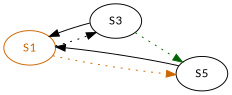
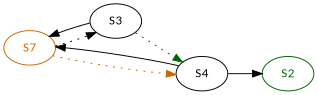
(30, 48) -> (30, 48)
(202, 74) -> (202, 74)
none -> (288, 74)
